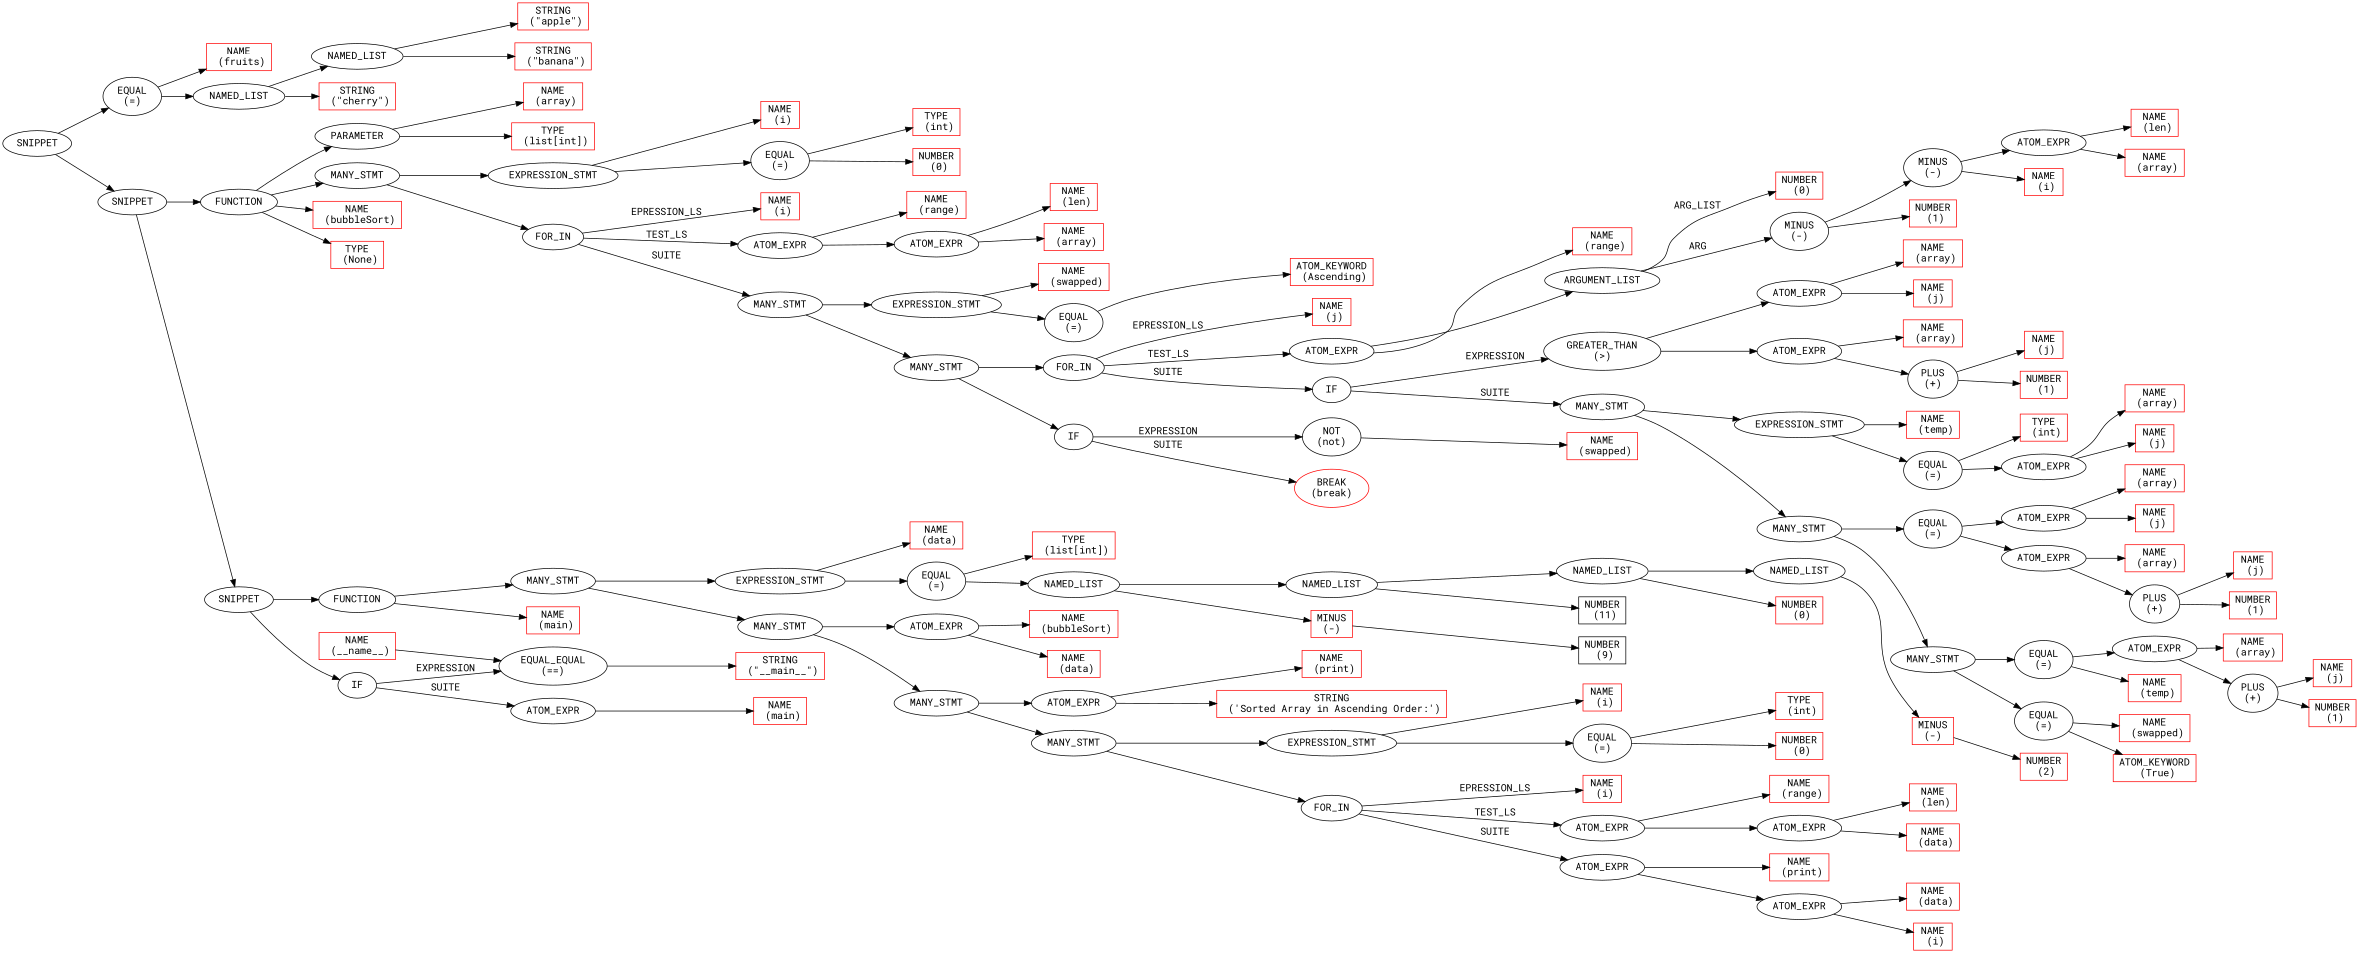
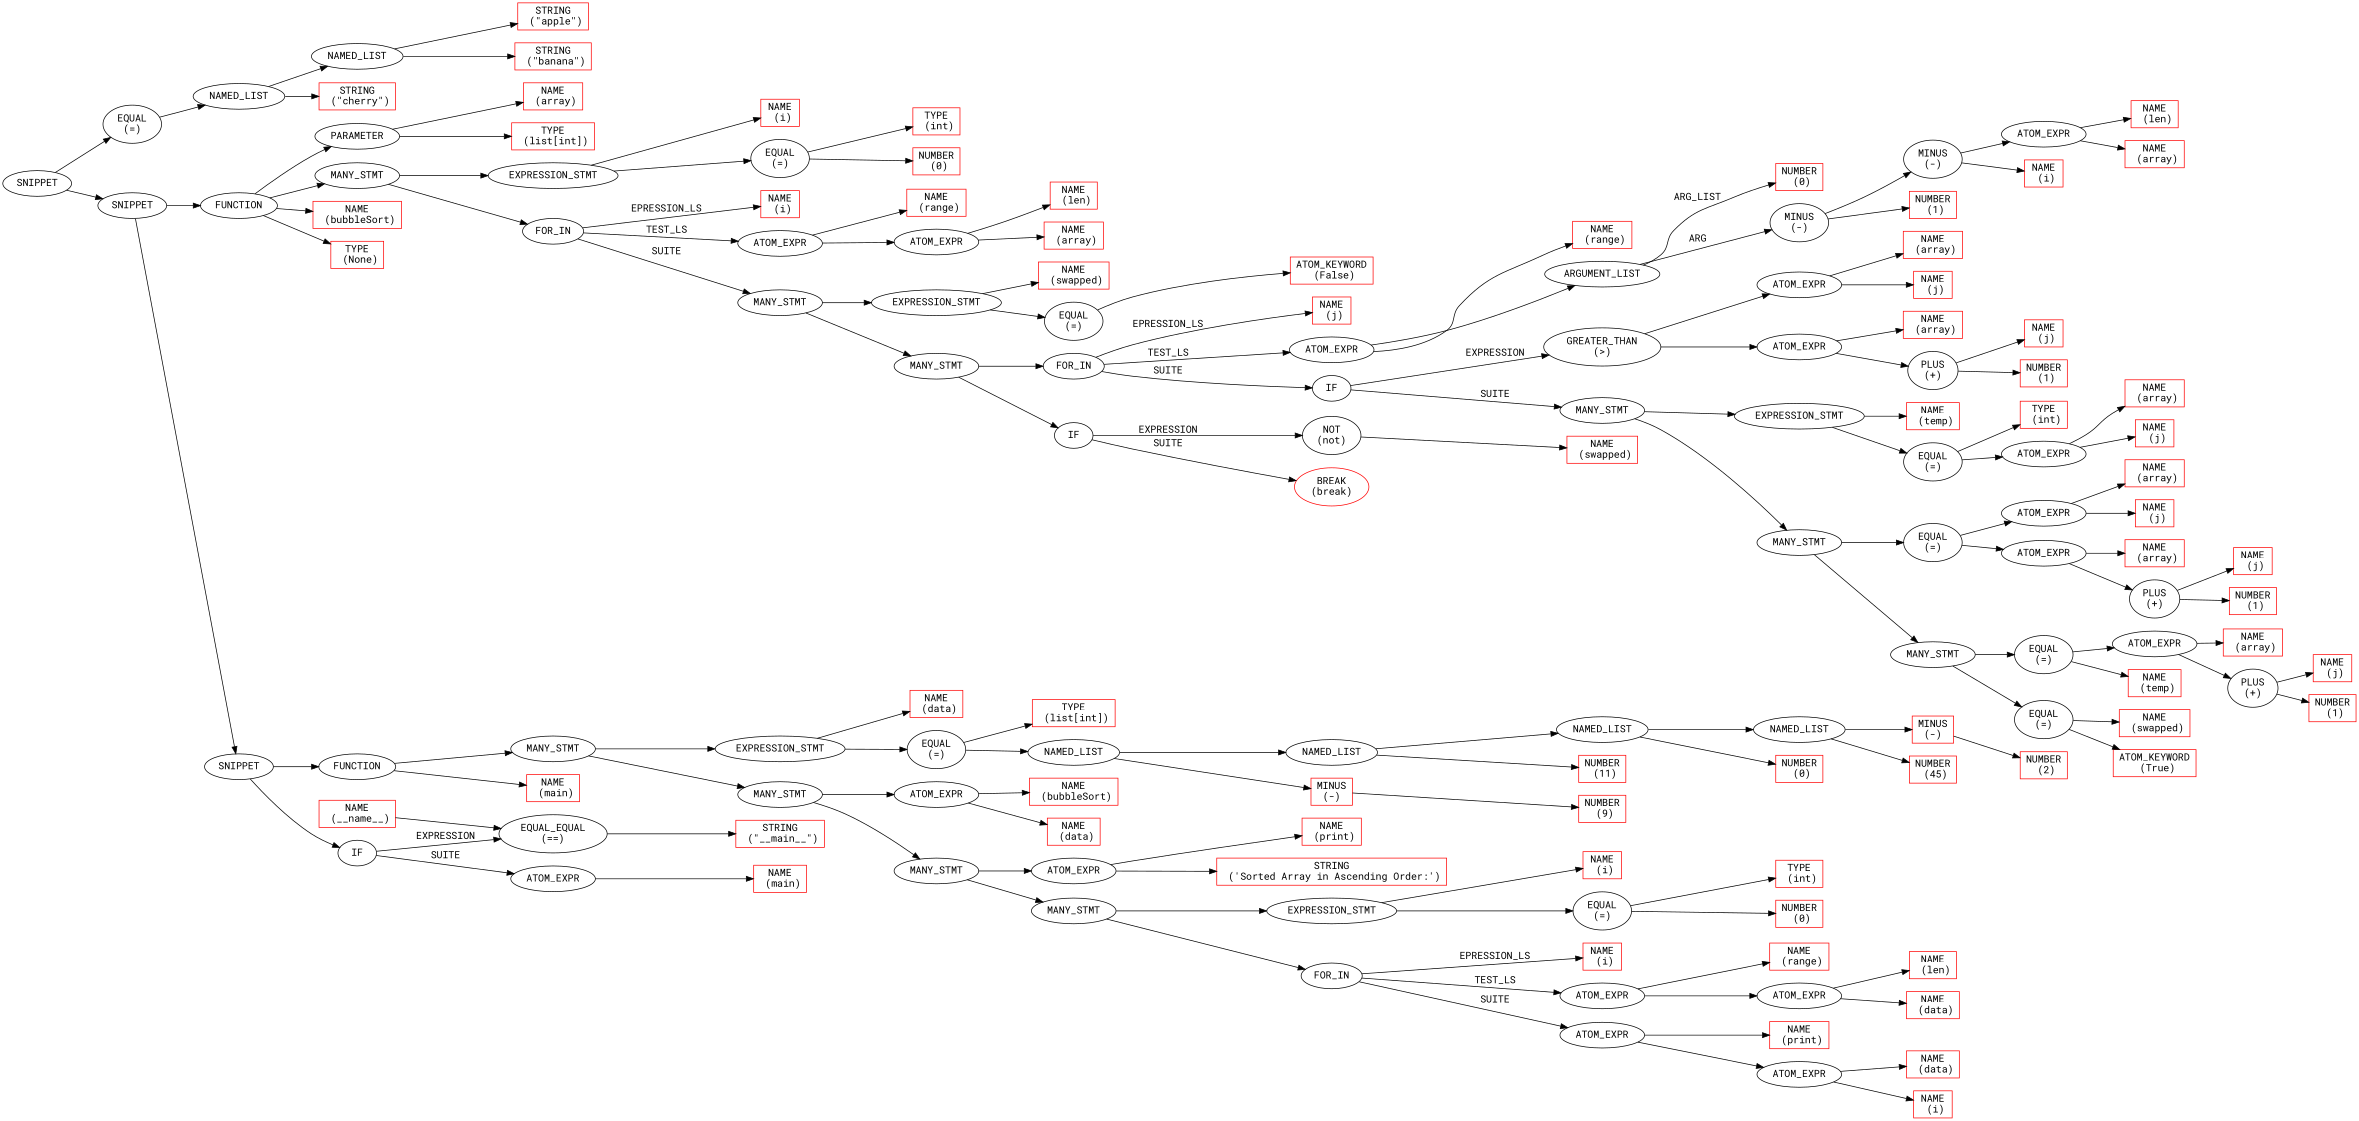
(239, 57) -> none
(1332, 272) -> (1332, 271)
(1602, 610) -> (1602, 769)
(1602, 650) -> (1602, 809)
none -> (1933, 770)
